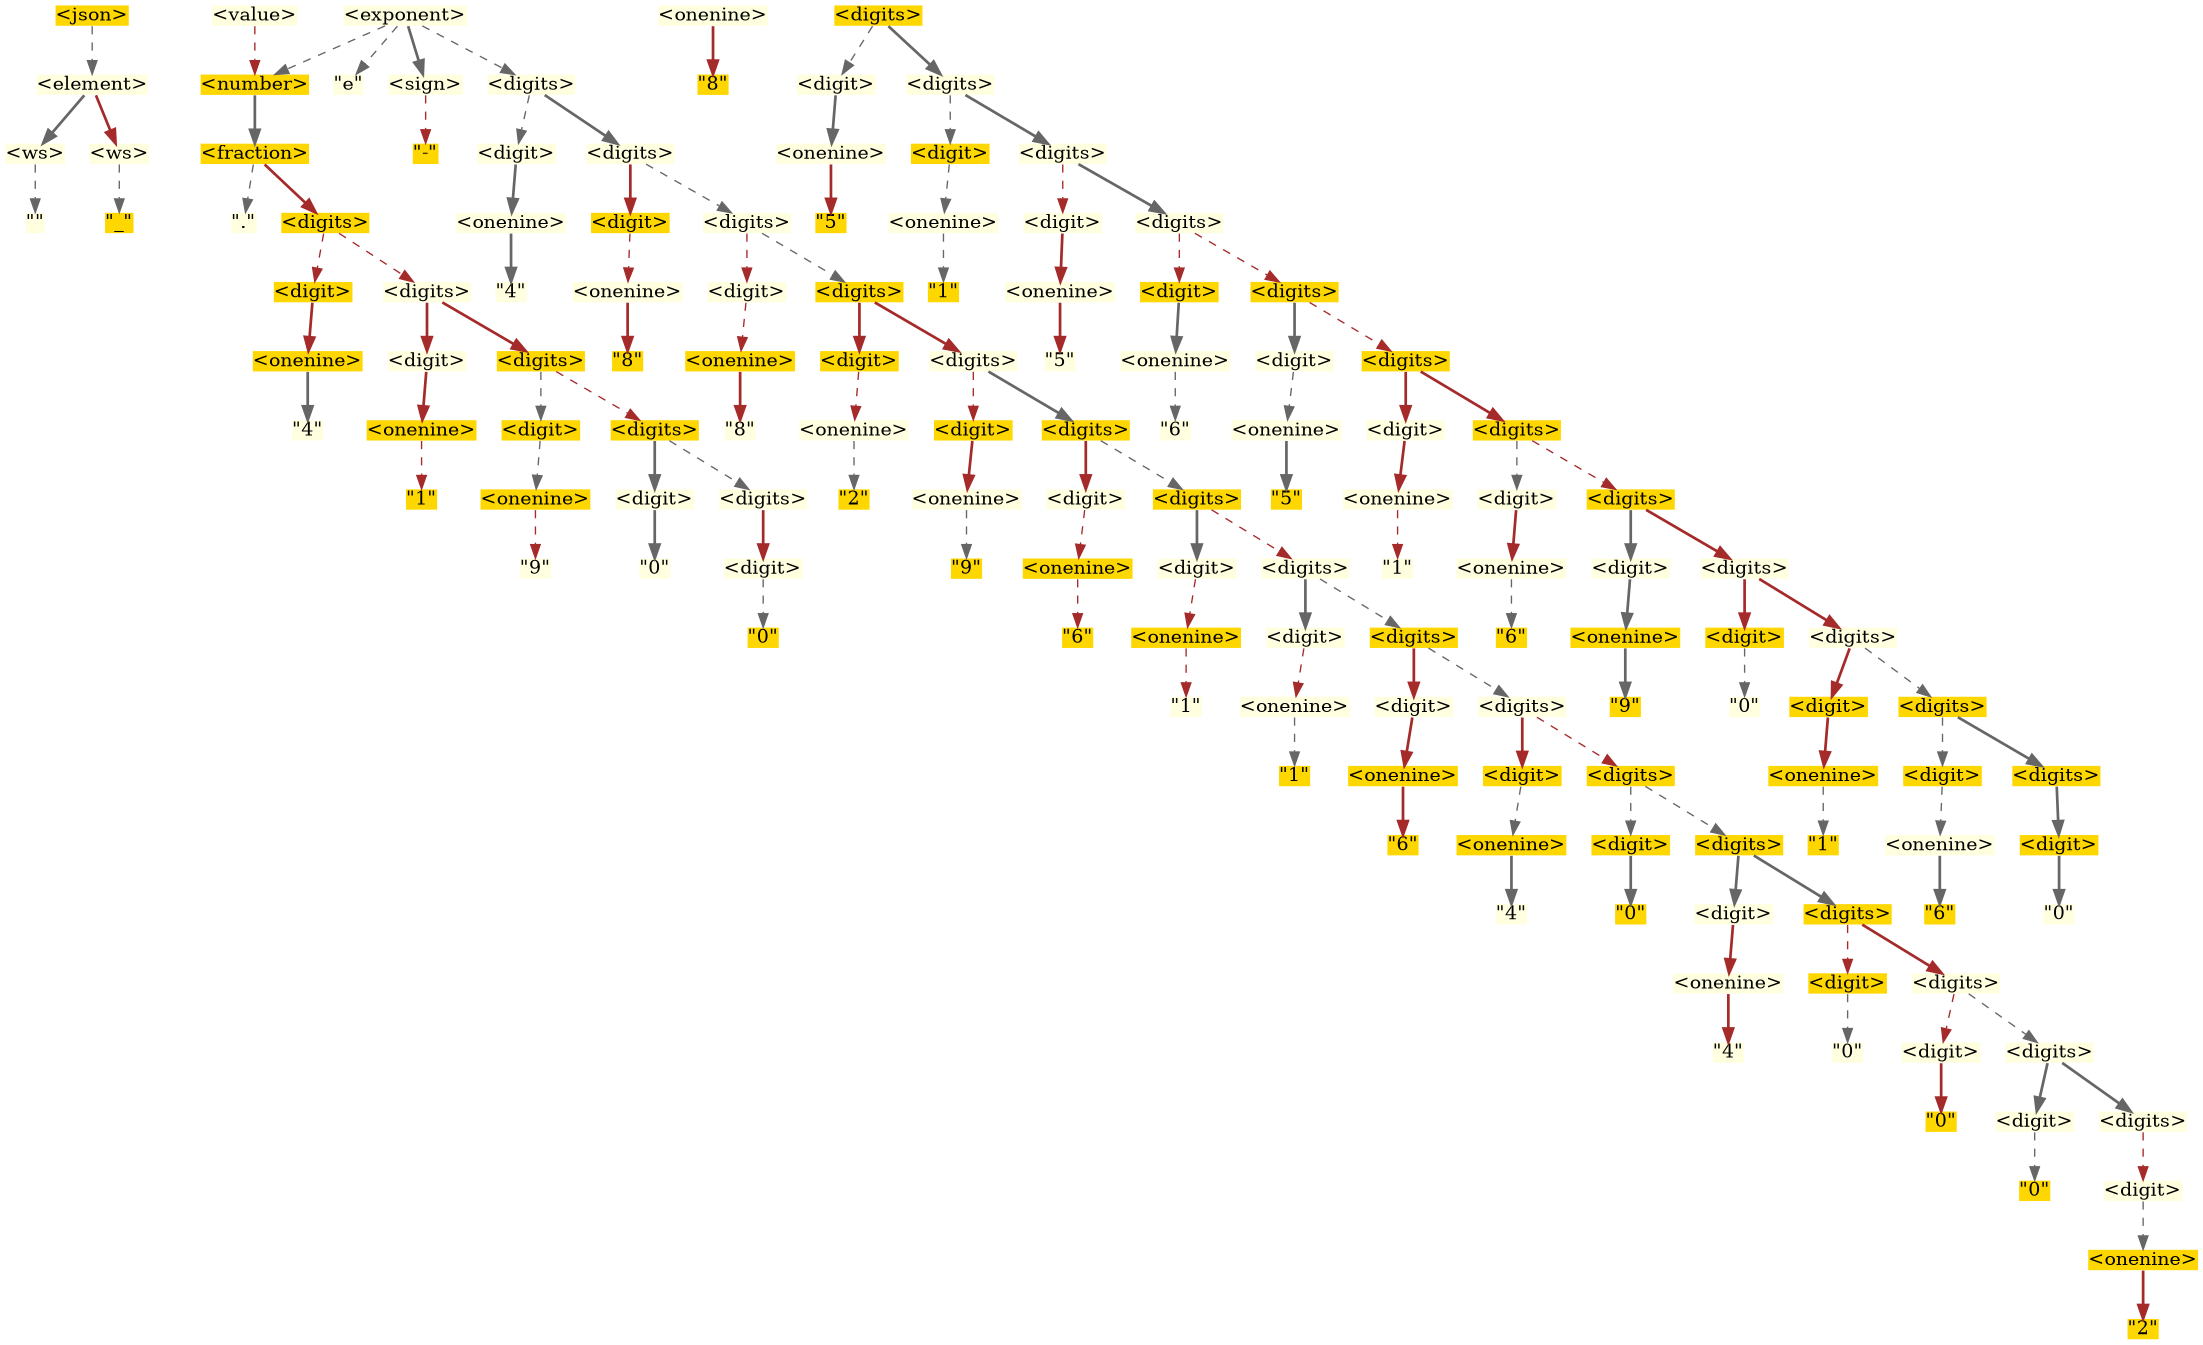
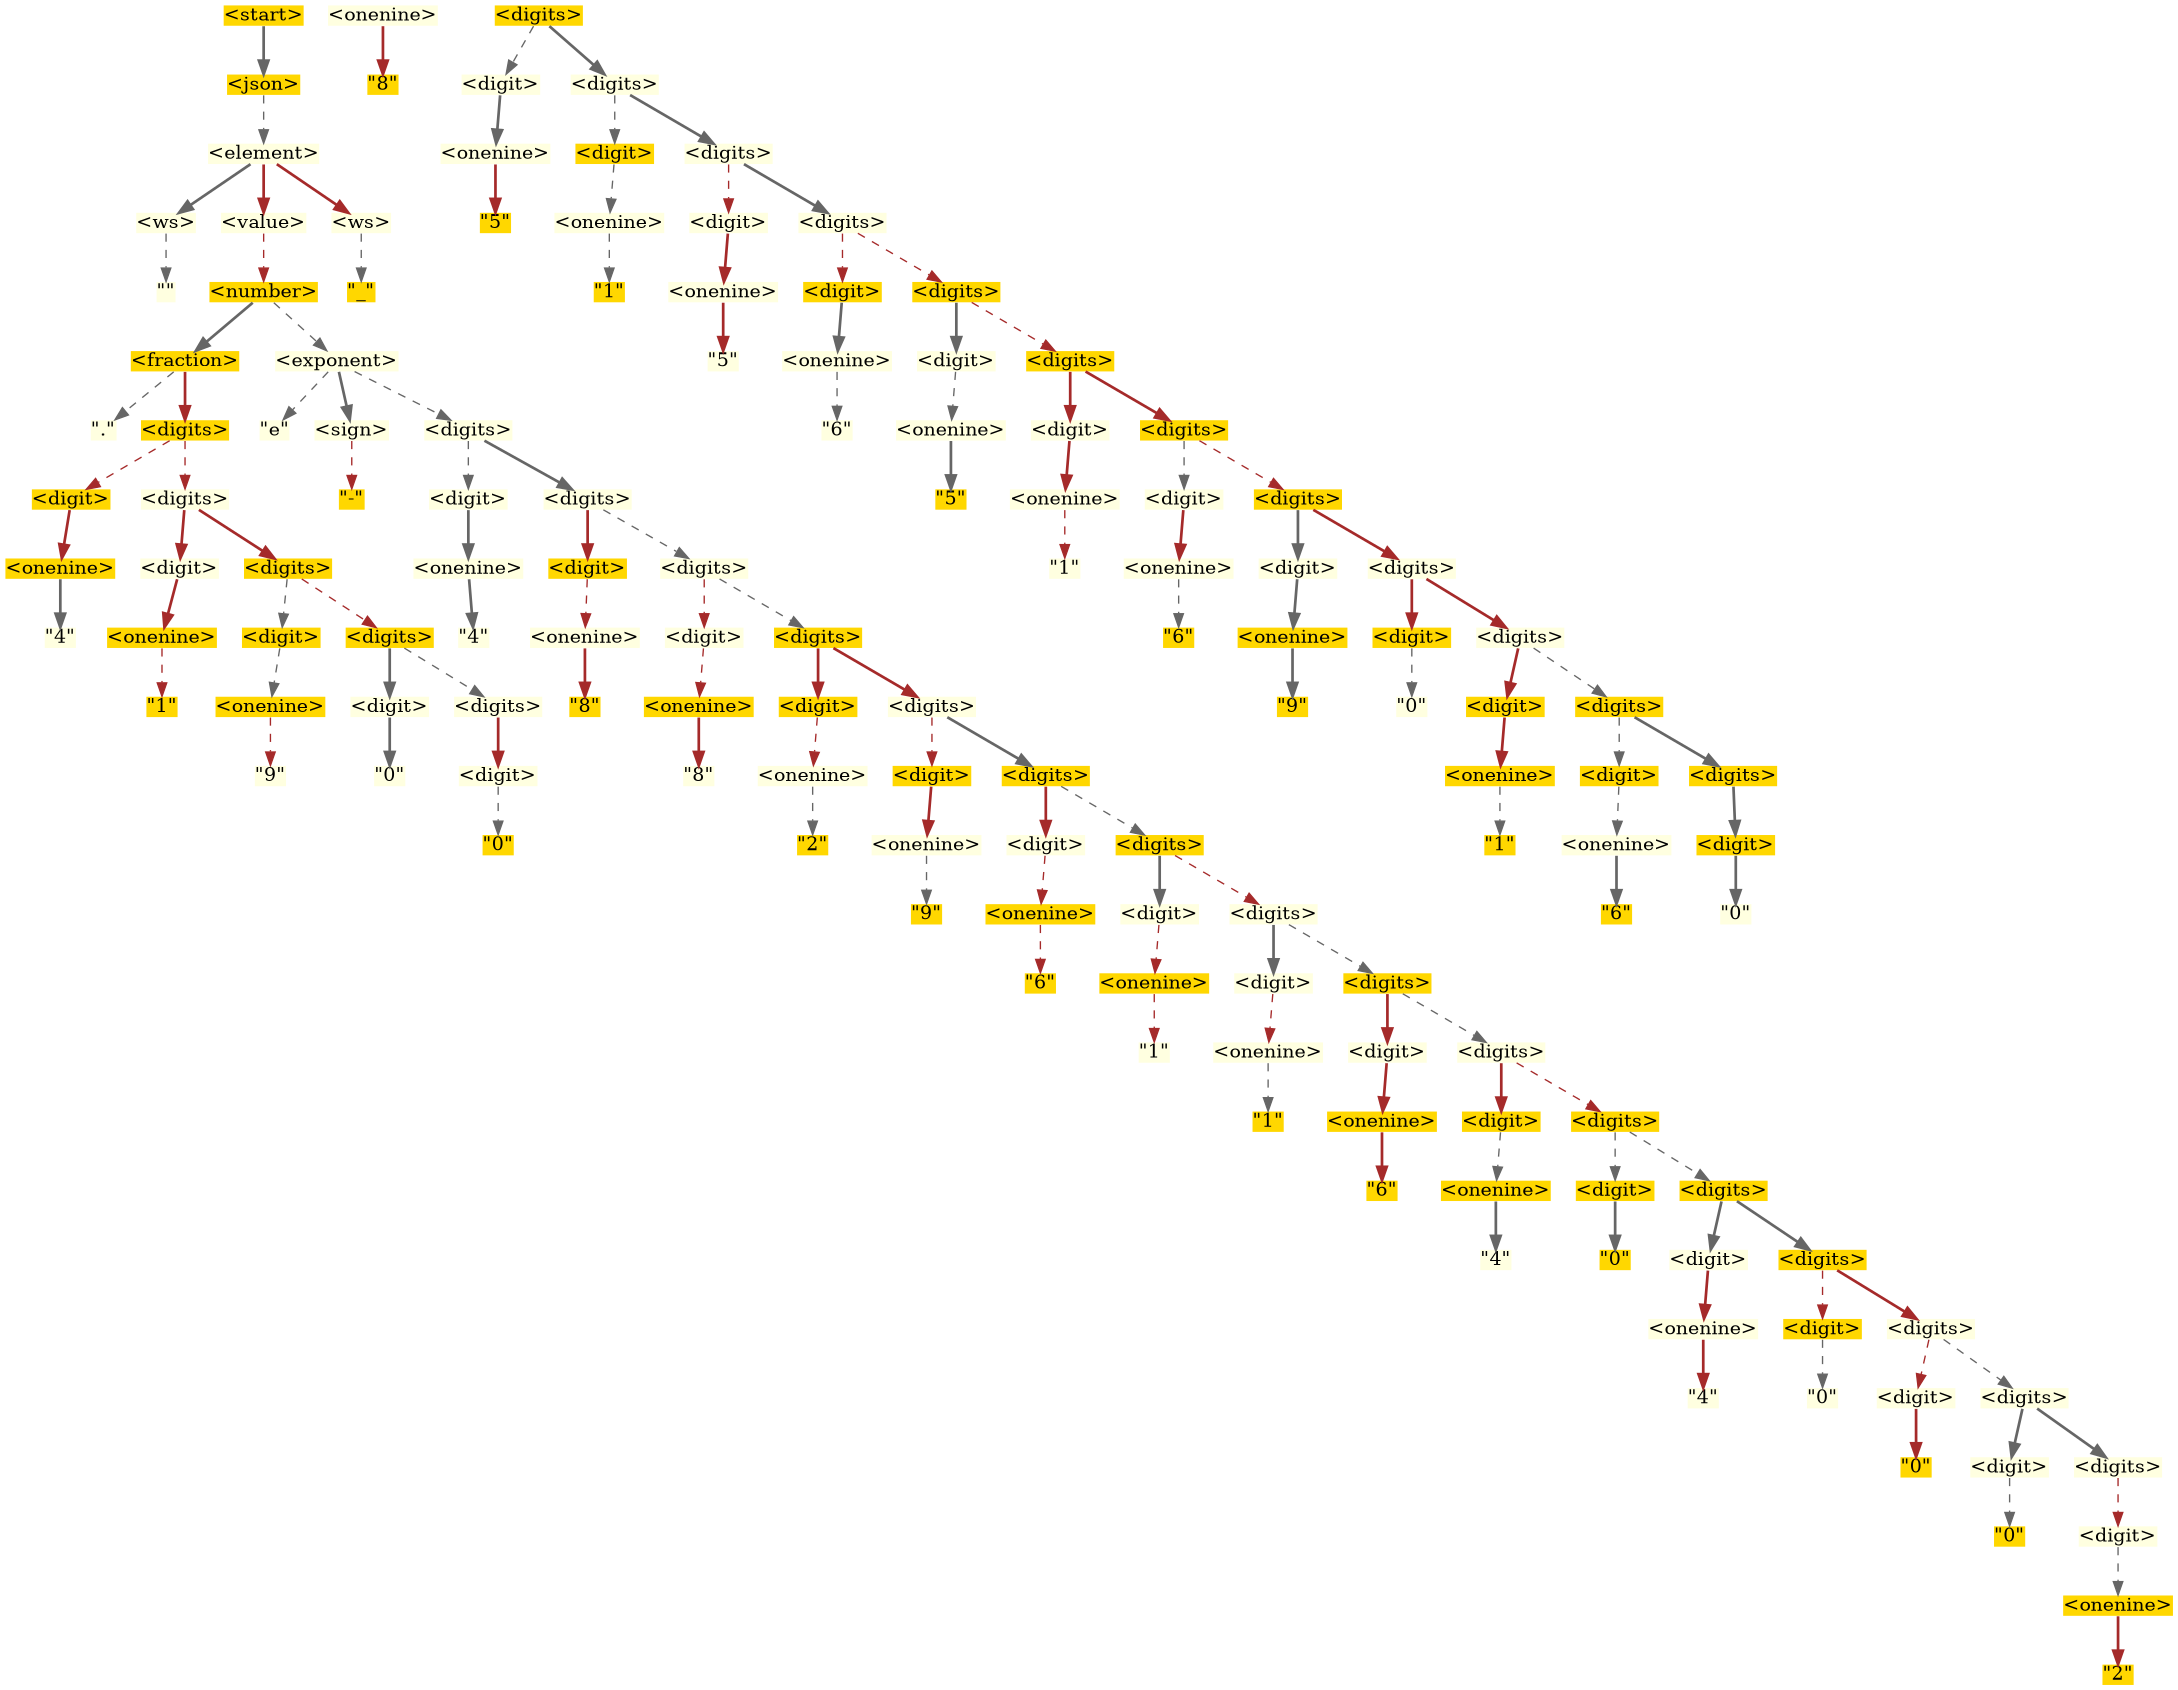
none -> (264, 16)
(336, 47) -> (295, 322)
none -> (264, 182)
